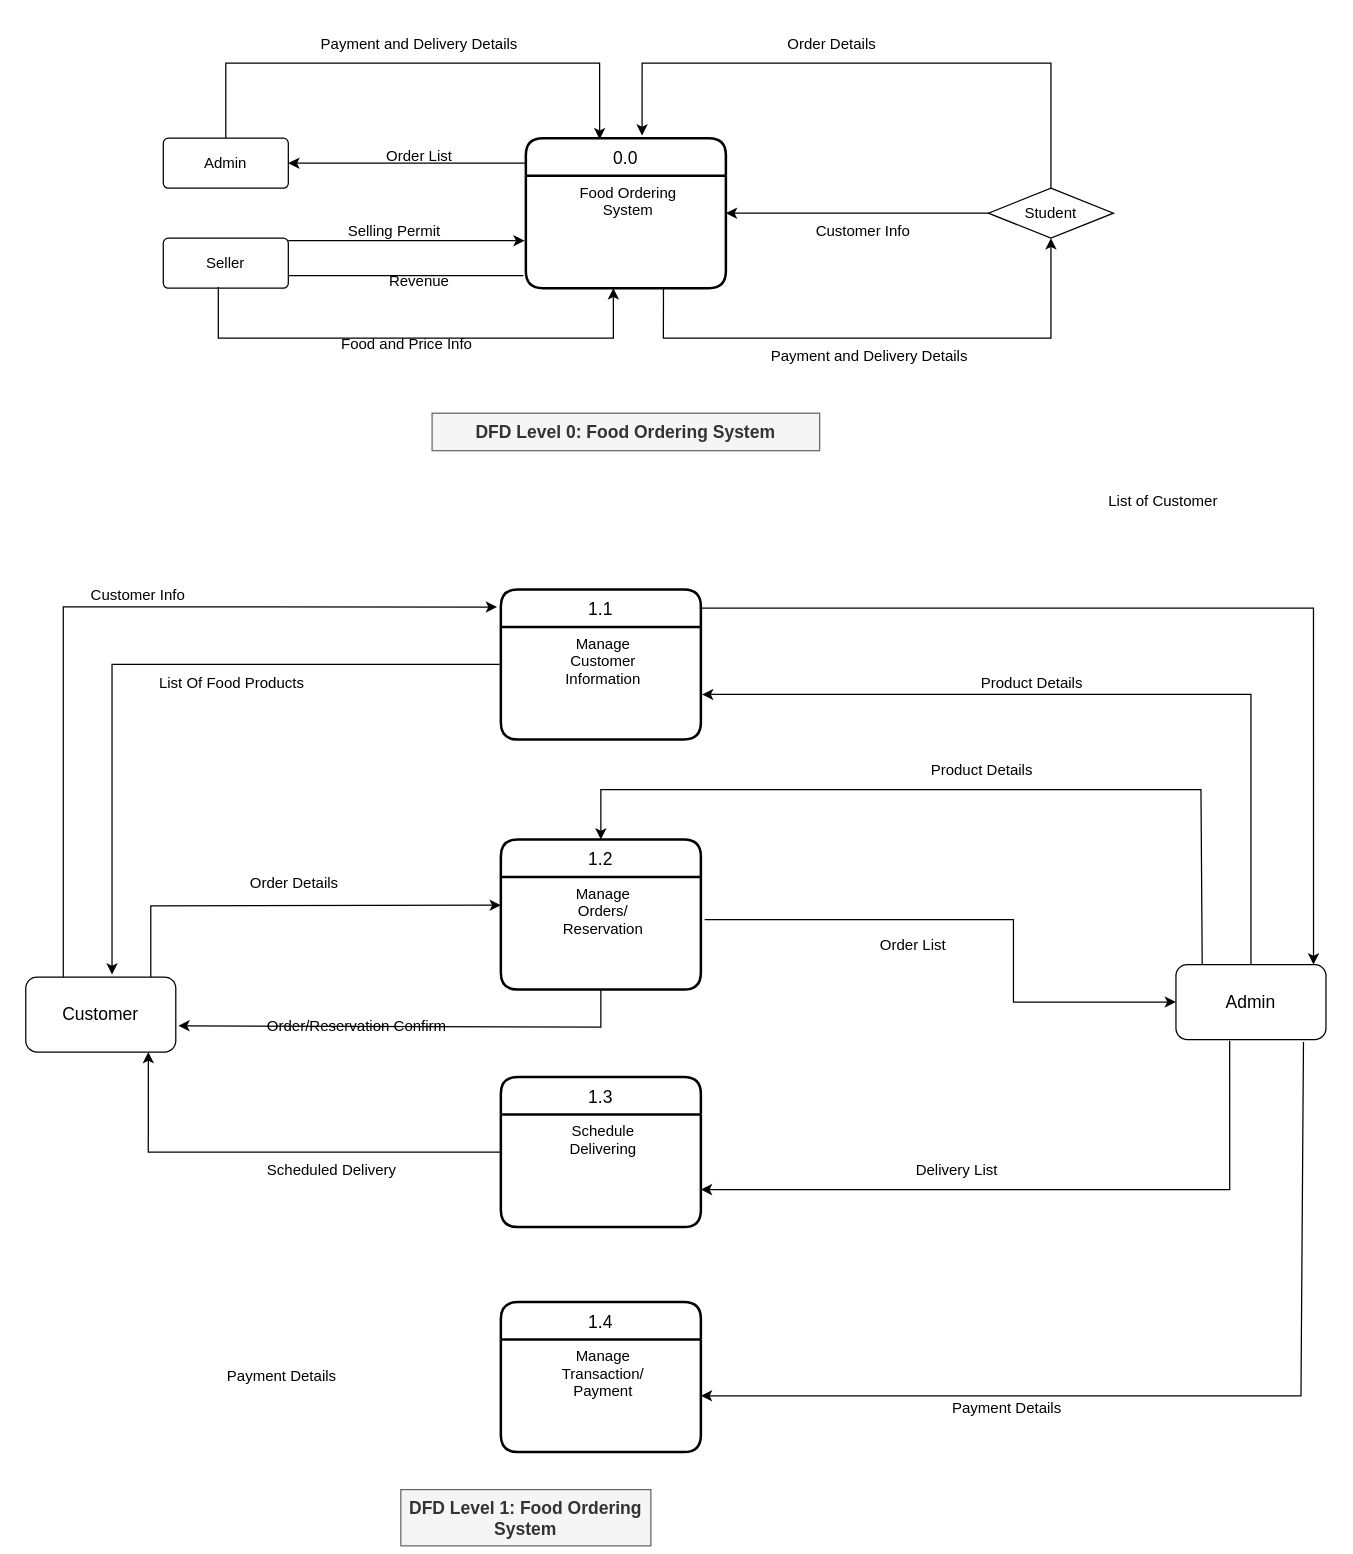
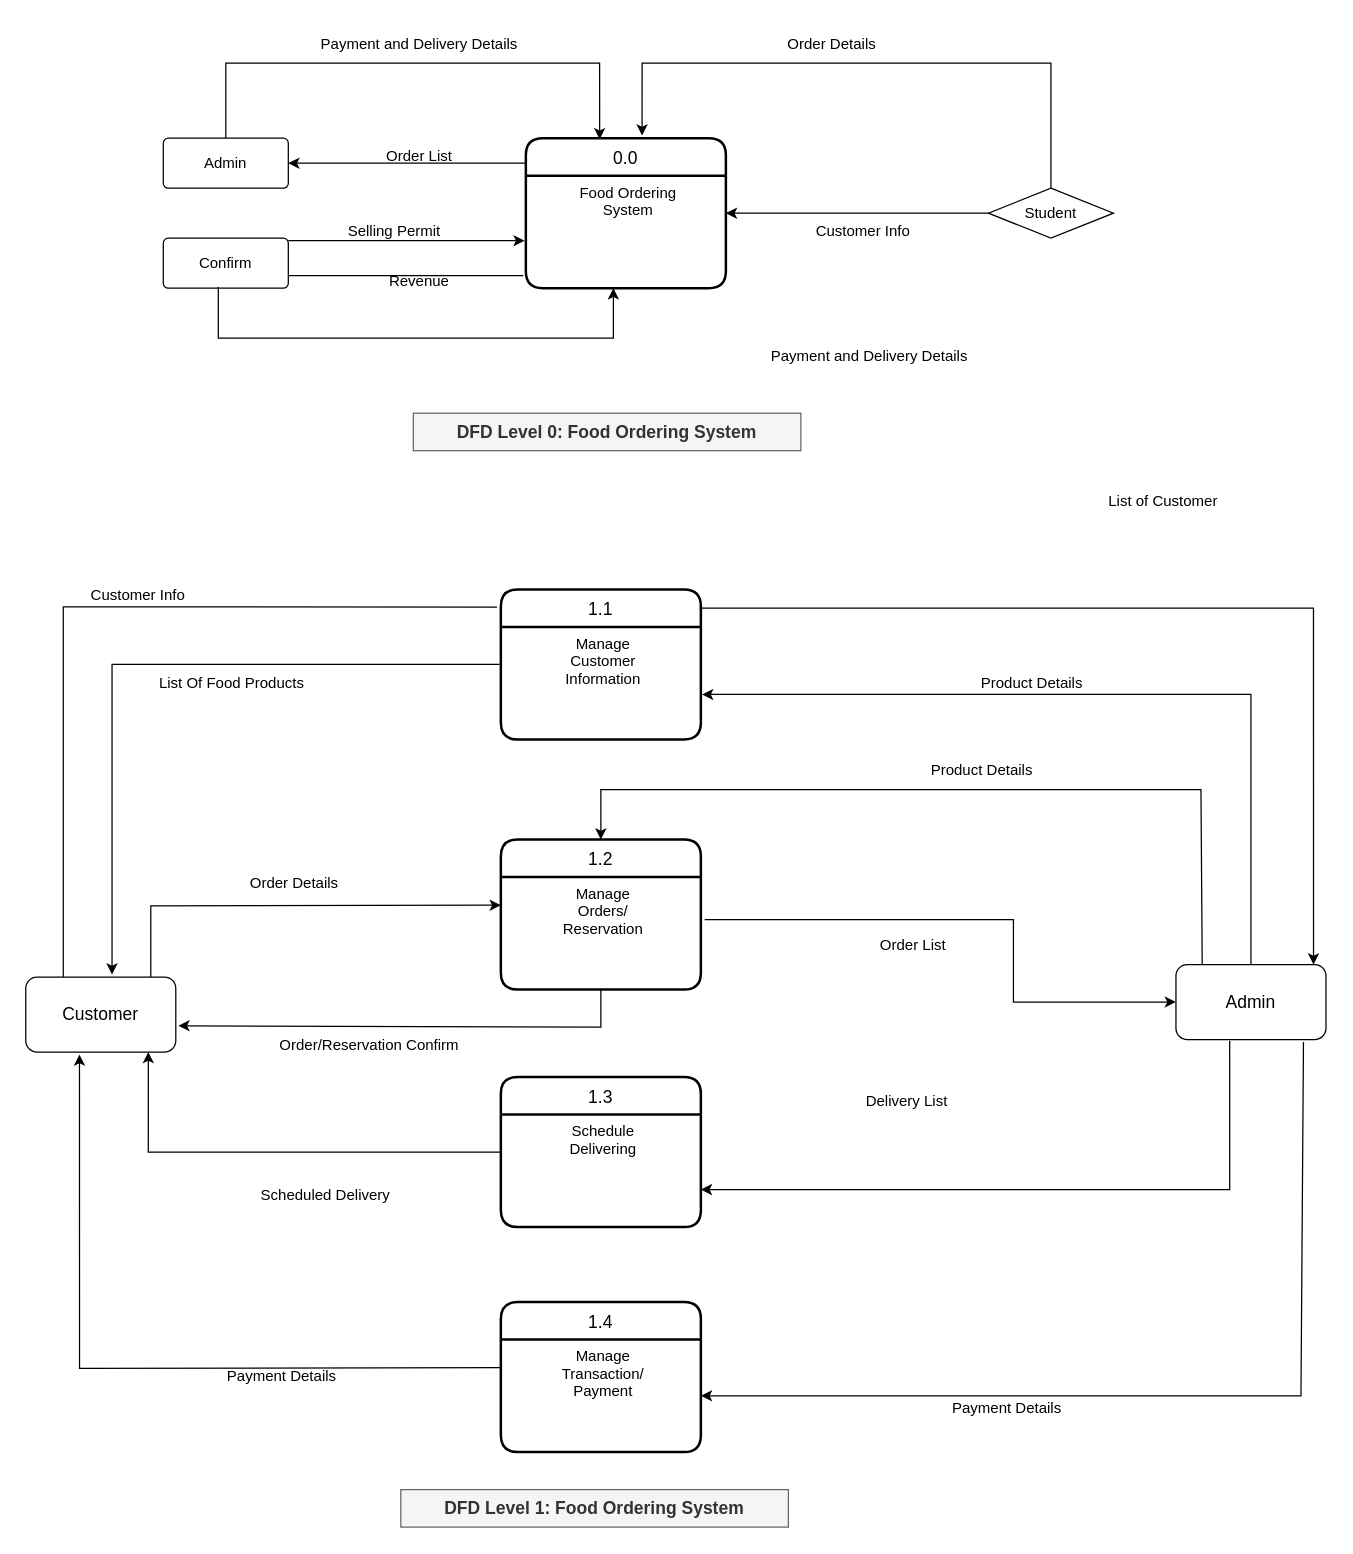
(226, 263) -> (226, 263)
(879, 338) -> none
(407, 344) -> none
(626, 432) -> (607, 432)
(487, 607) -> (491, 607)
(357, 1027) -> (369, 1046)
(332, 1171) -> (326, 1196)
(957, 1171) -> (907, 1102)
none -> (136, 1368)
(526, 1518) -> (594, 1508)
